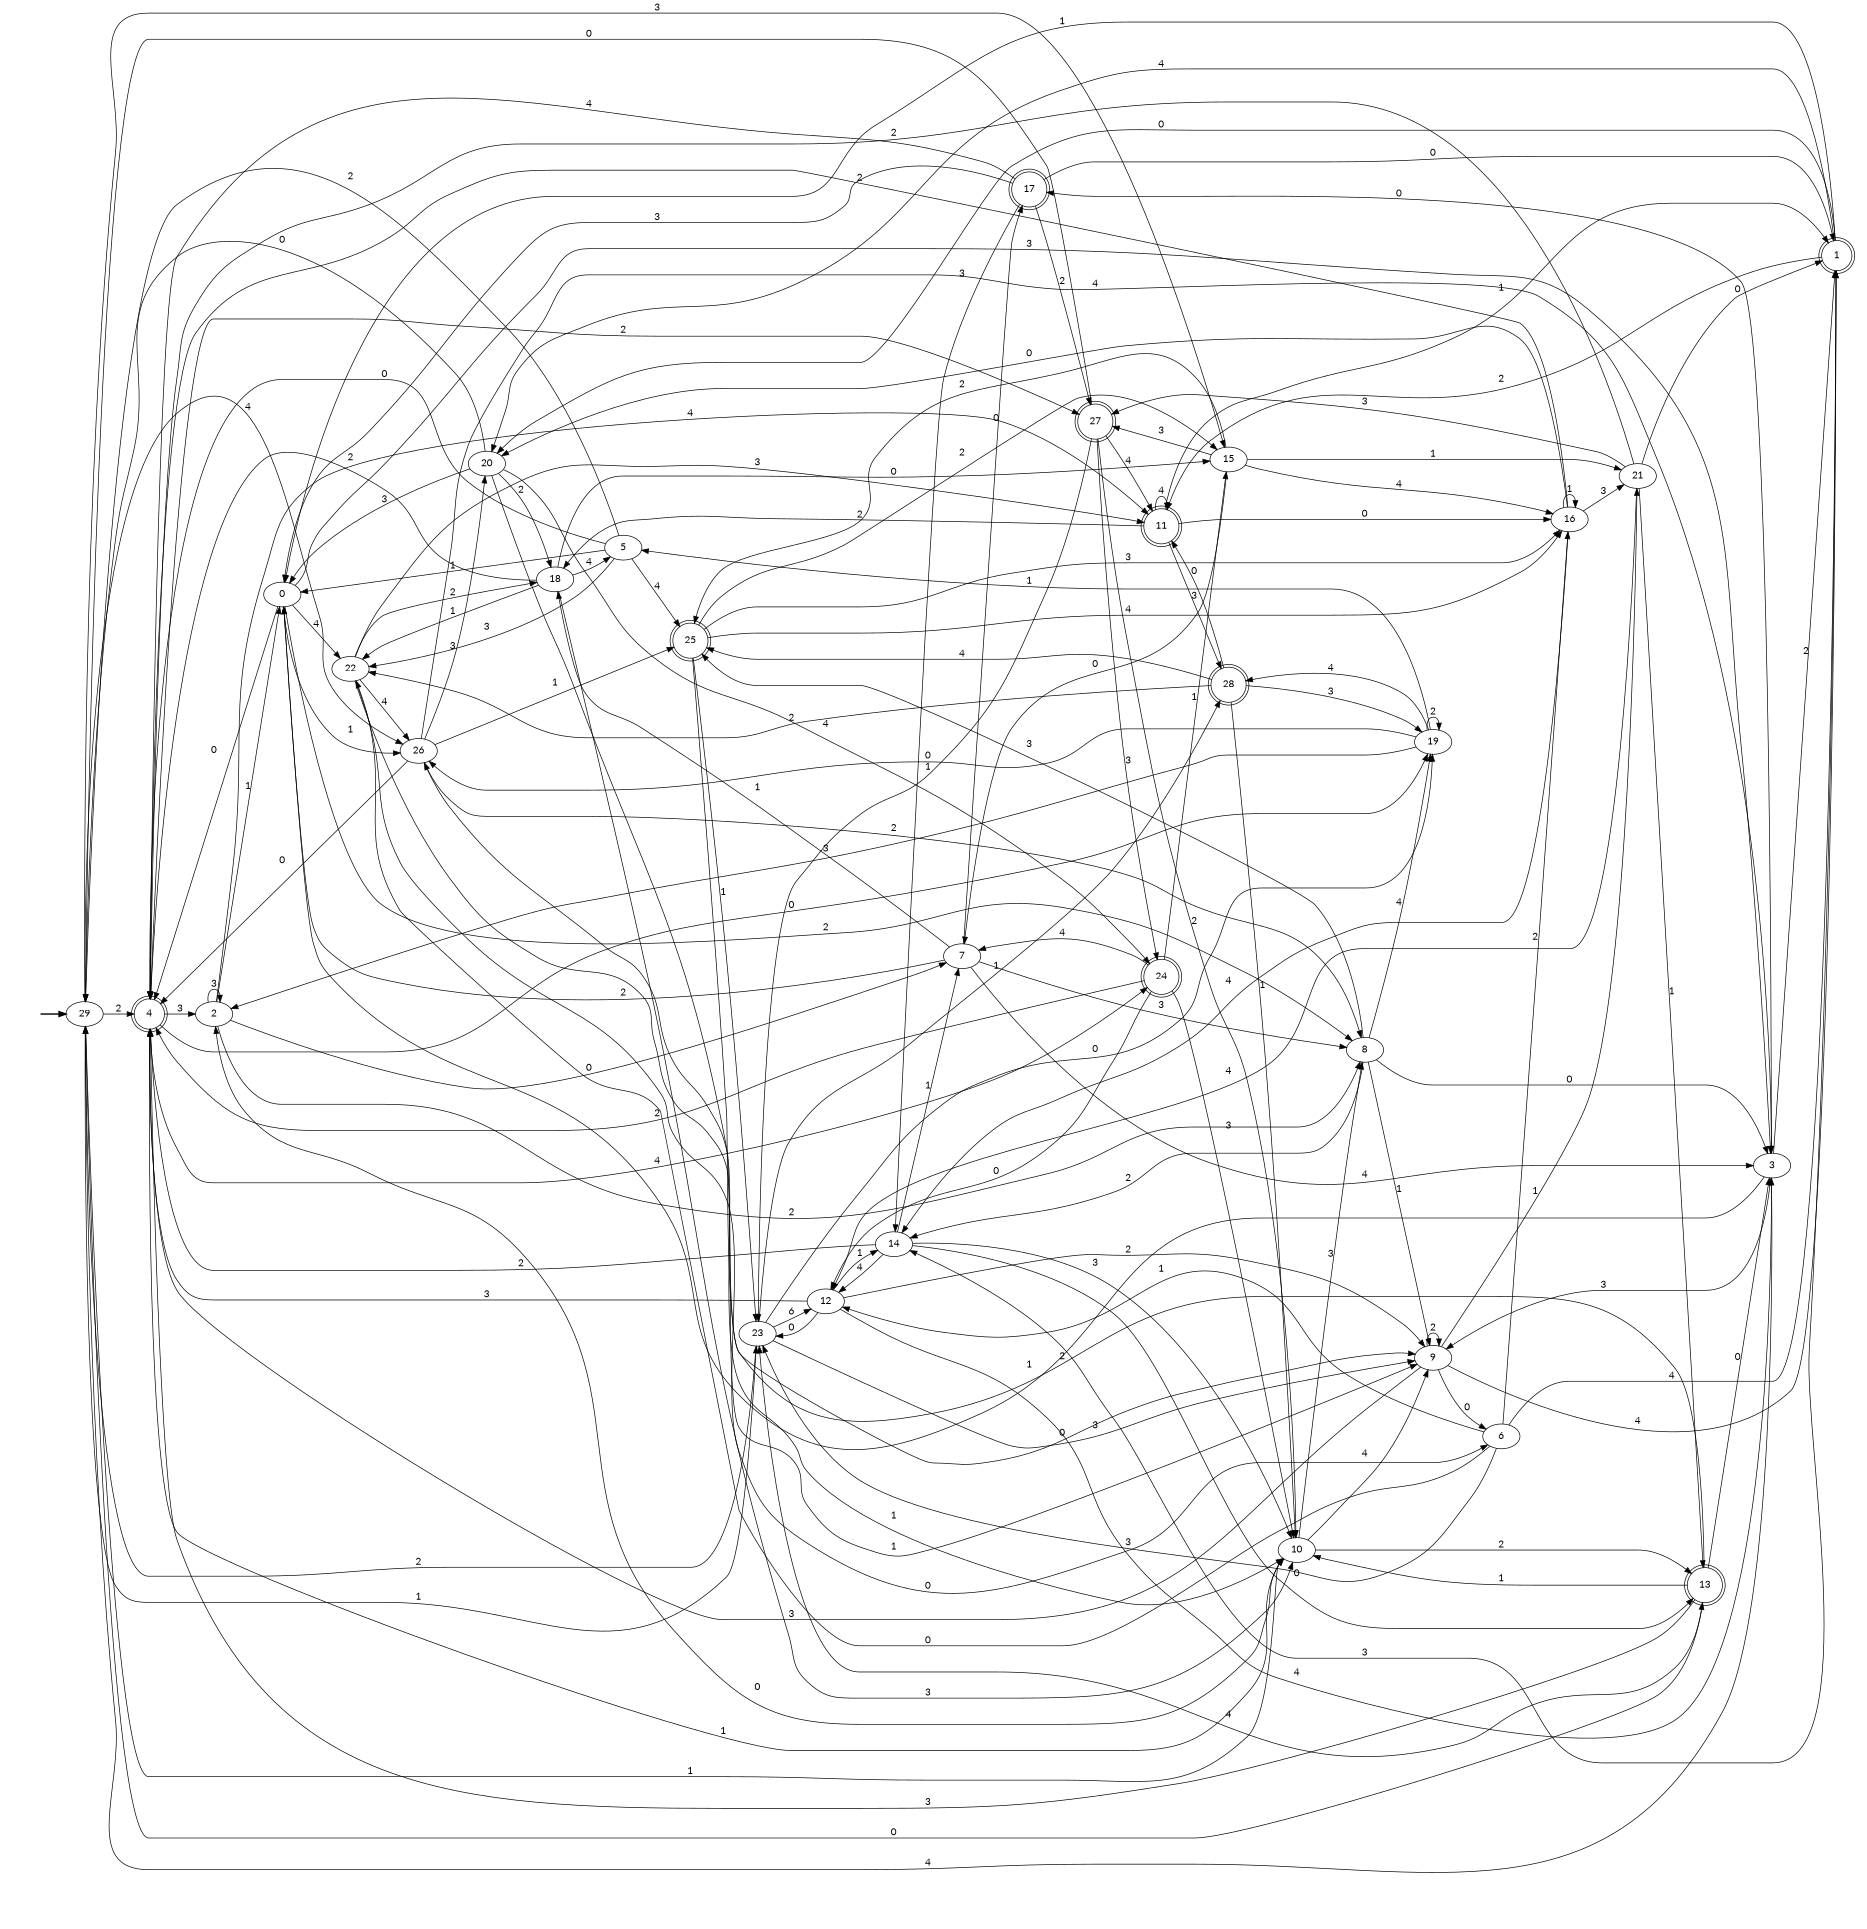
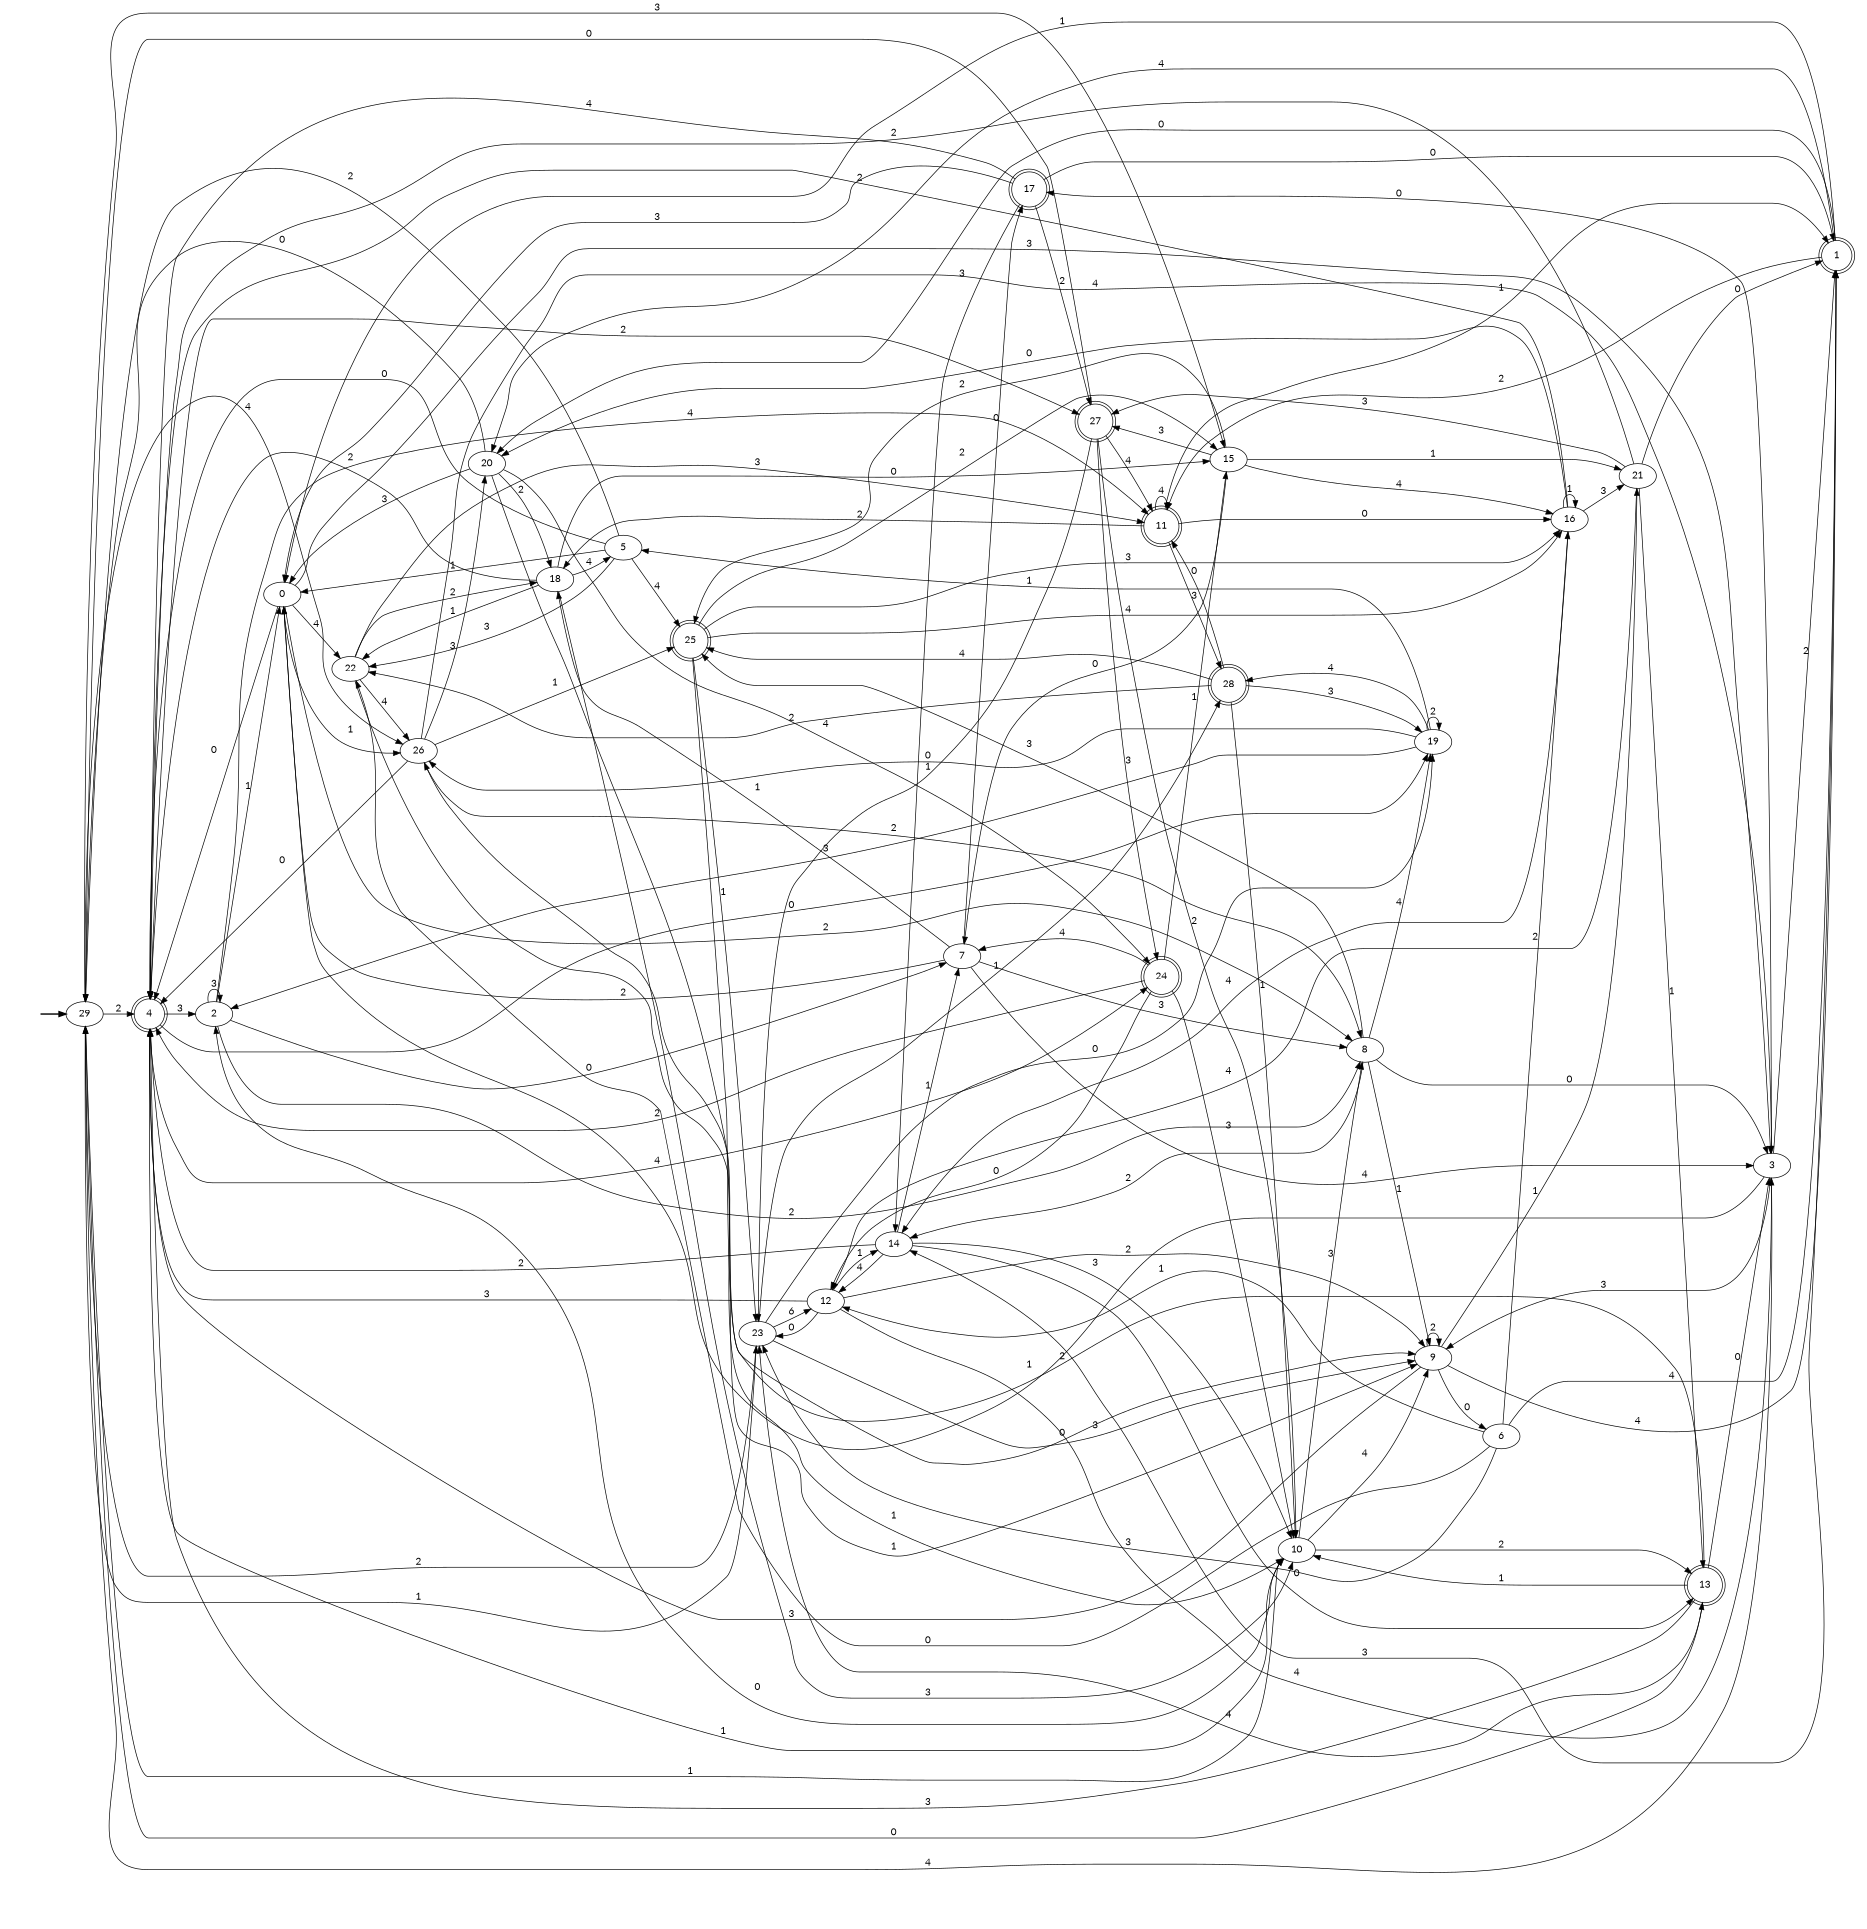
(758, 1496) -> none
